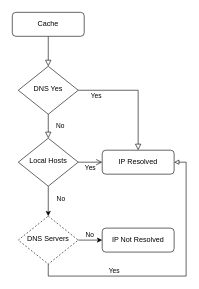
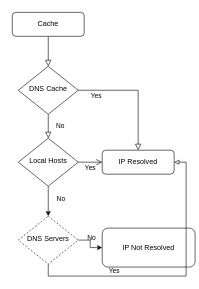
(48, 89) -> (48, 89)
(138, 240) -> (149, 248)
